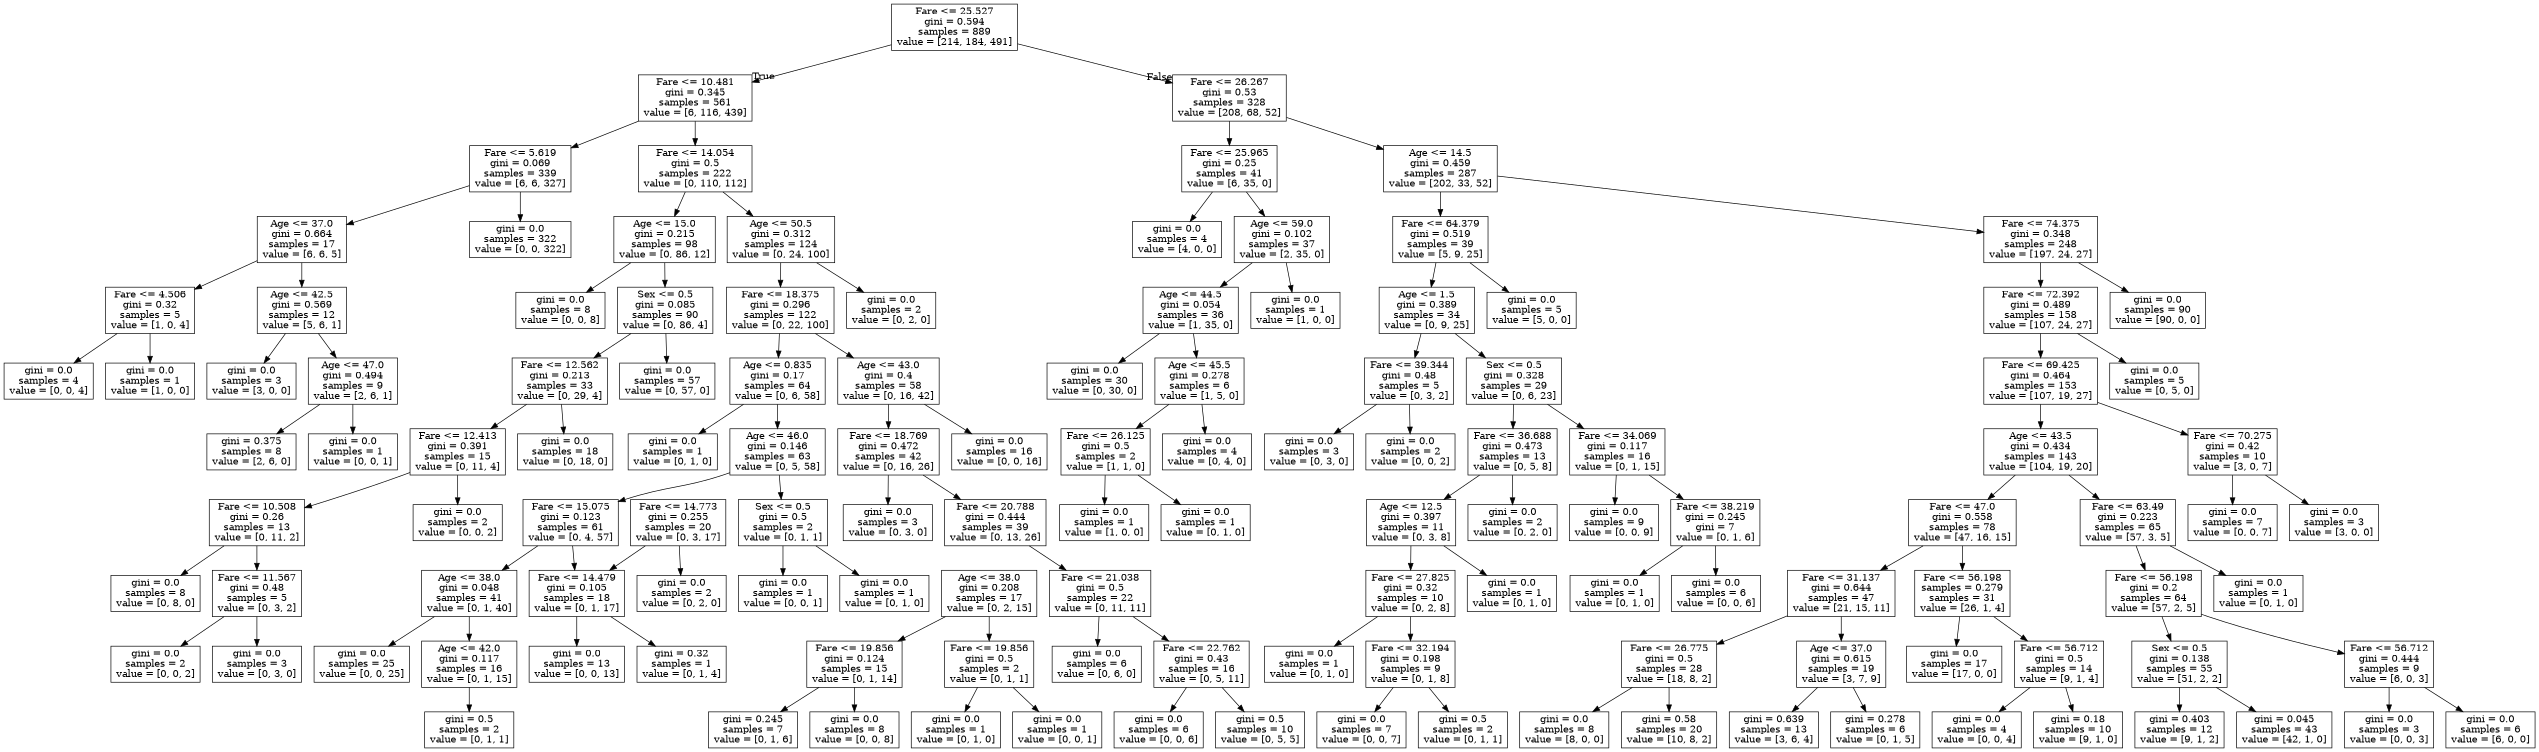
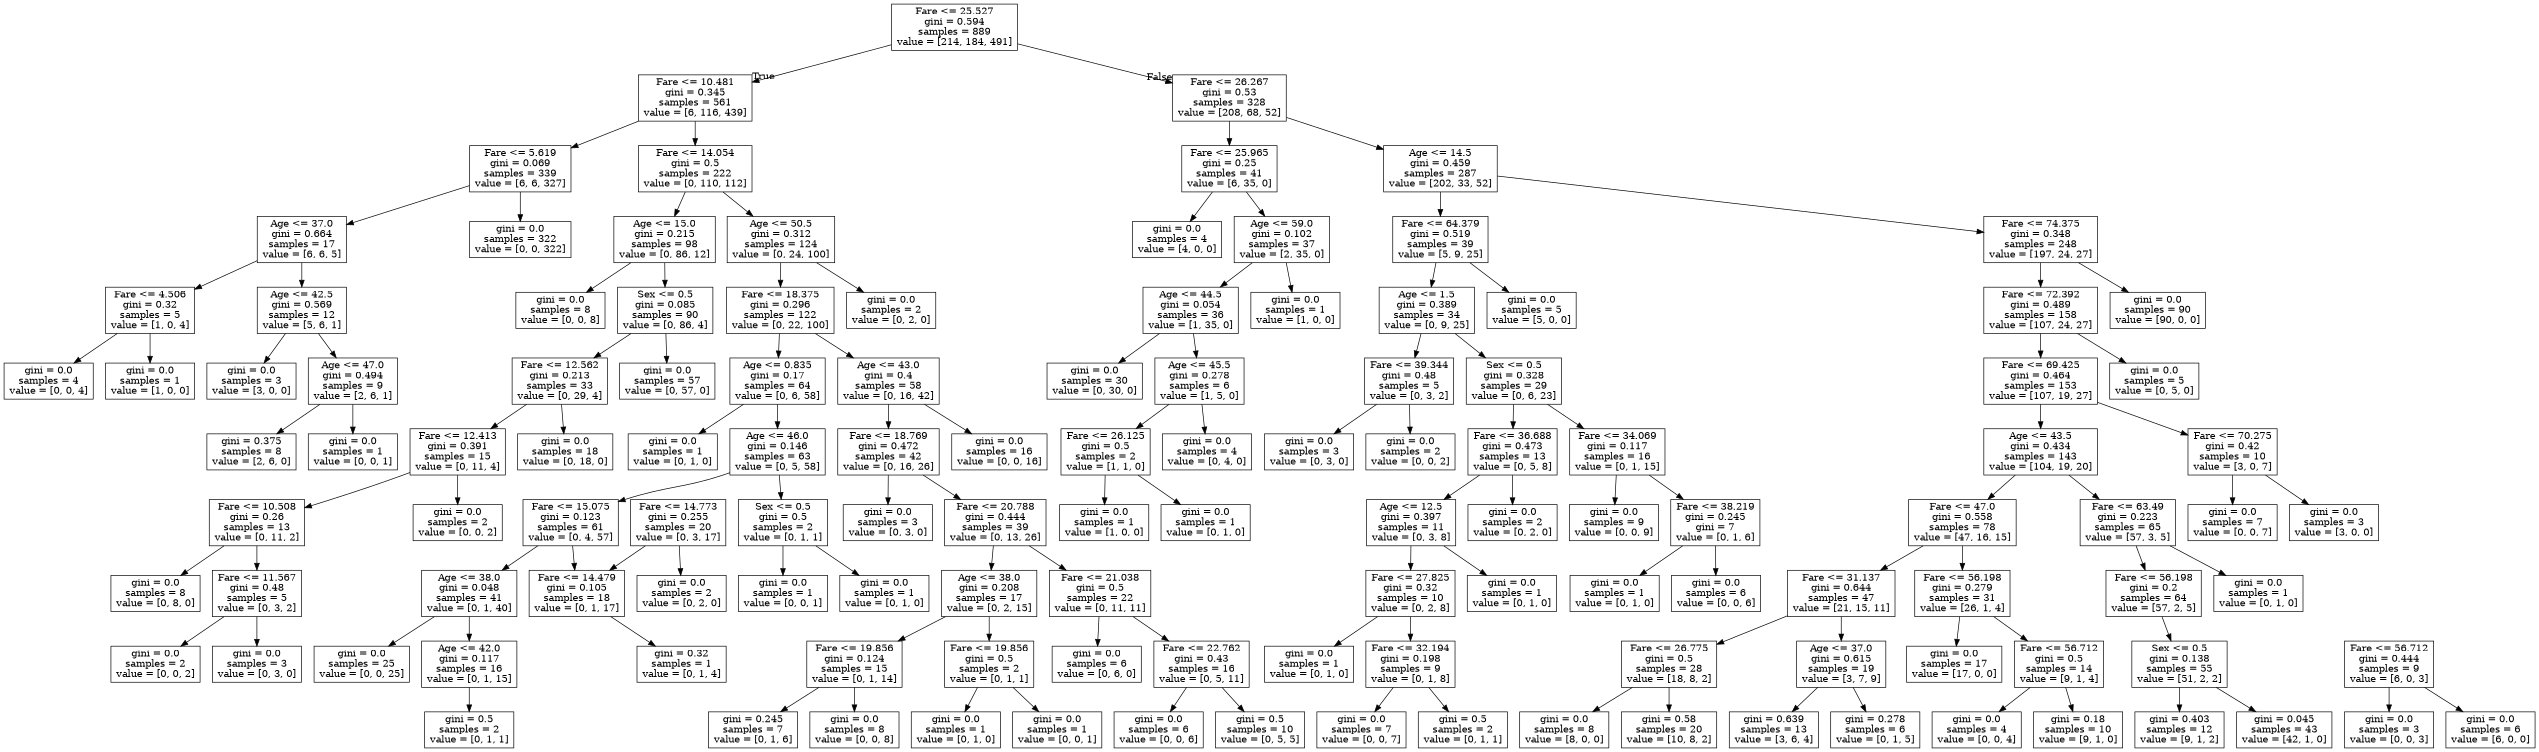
none -> (993, 555)
(1962, 593) -> (1962, 593)
(2269, 635) -> none
(577, 664) -> none
